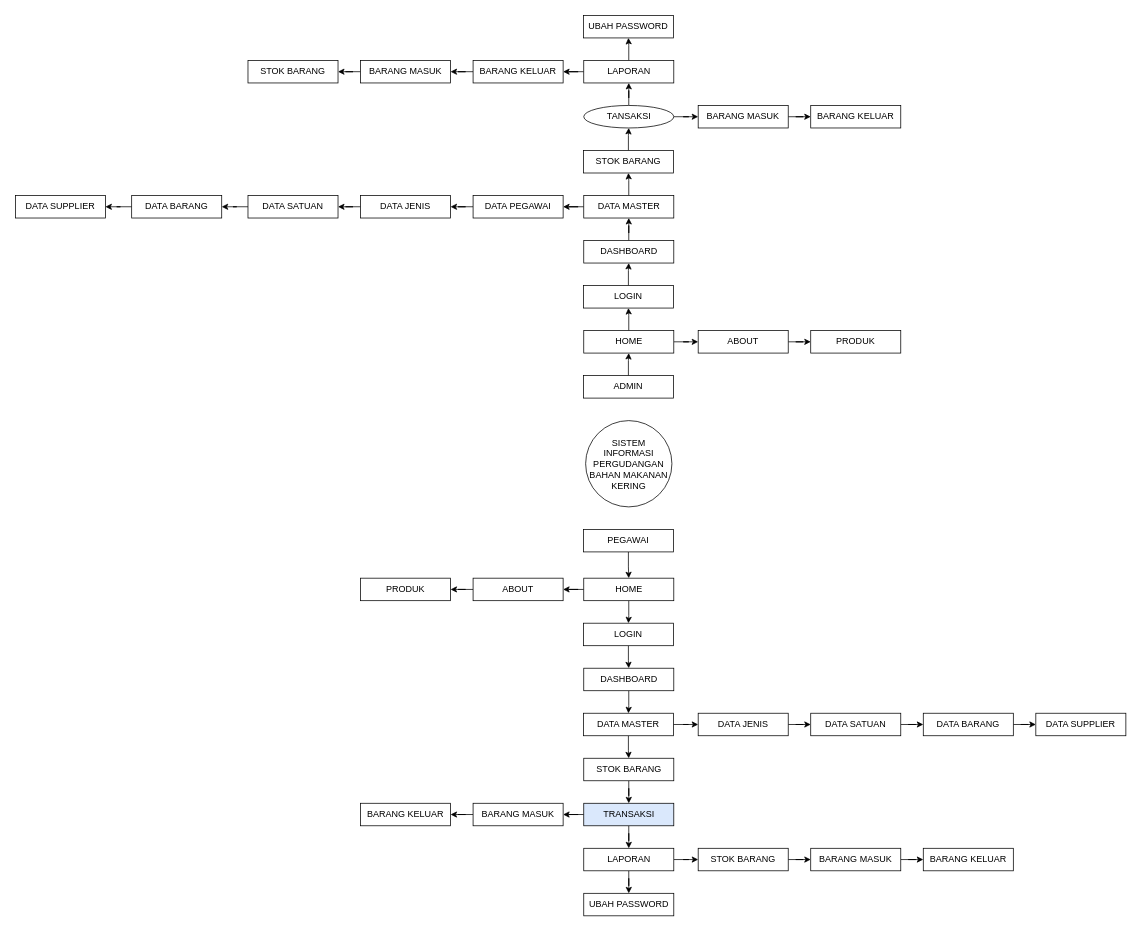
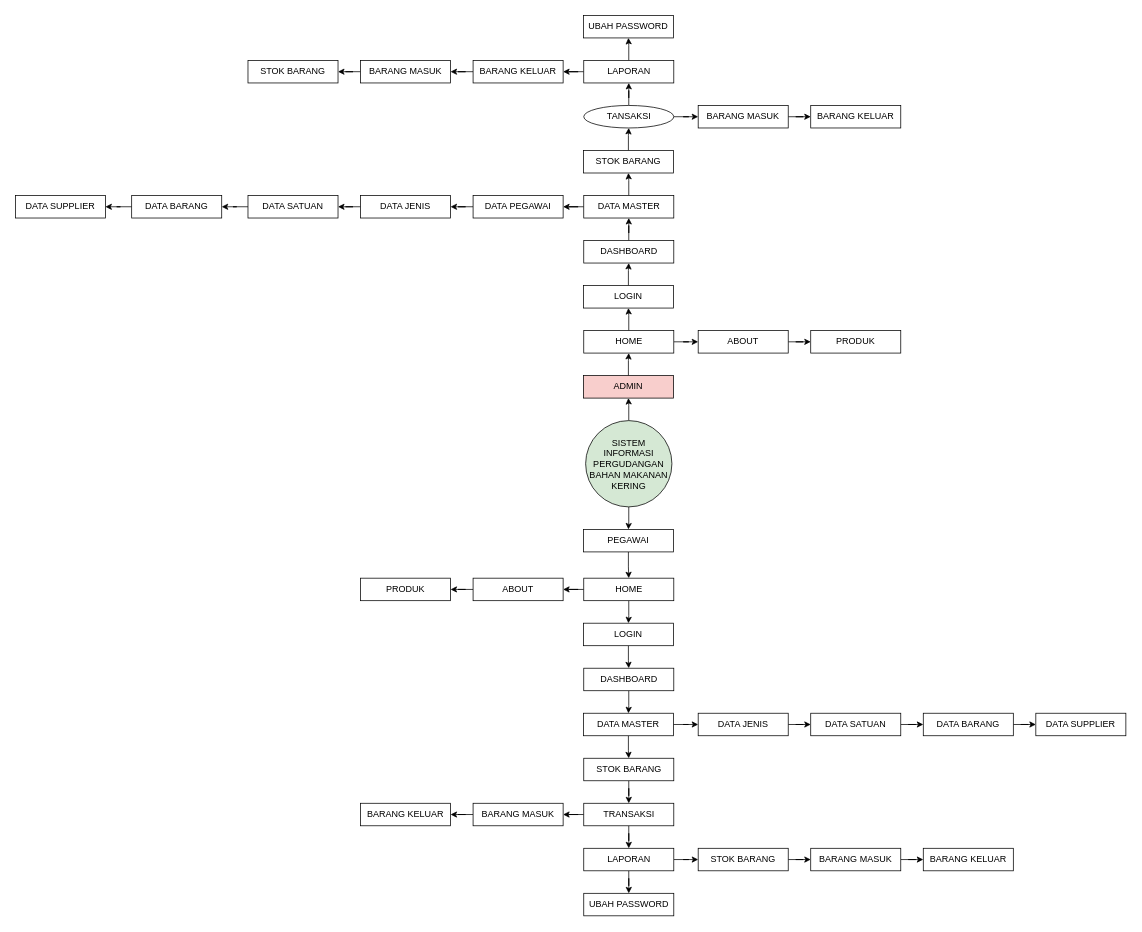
(628, 387) -> (628, 387)
none -> (629, 412)
(629, 464) -> (629, 464)
none -> (629, 515)
(629, 814) -> (629, 814)
